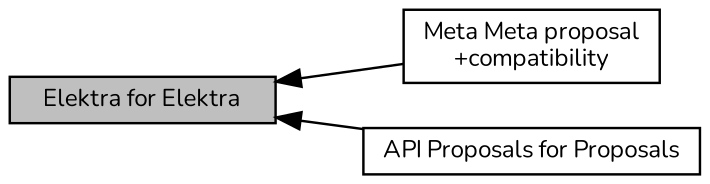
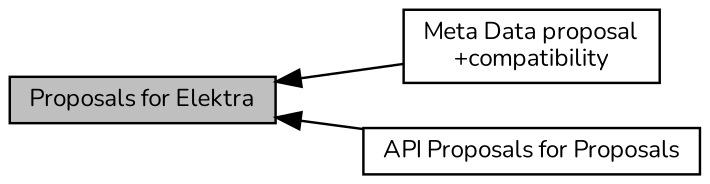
(532, 46) -> (532, 46)
(143, 100) -> (143, 100)
